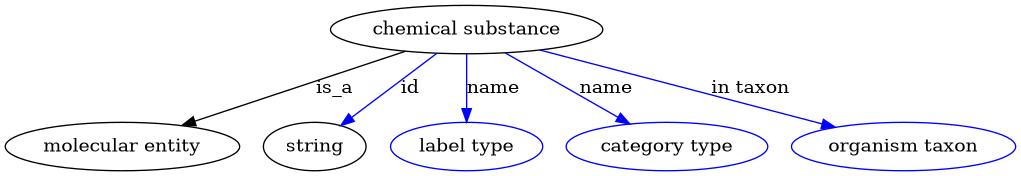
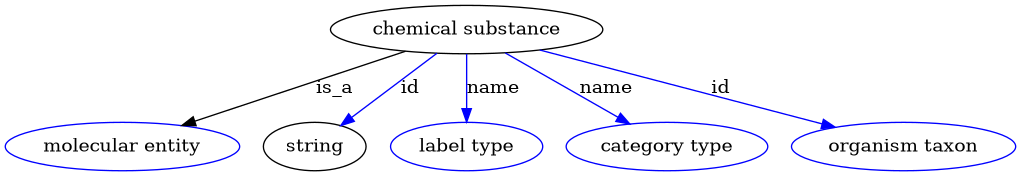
(750, 88) -> (721, 88)
(122, 147) -> (122, 147)
